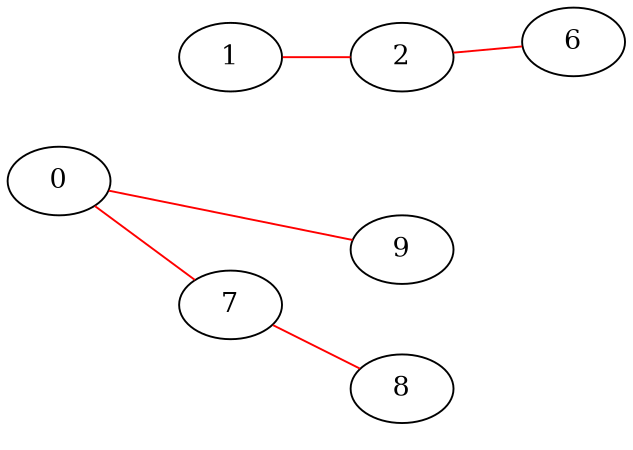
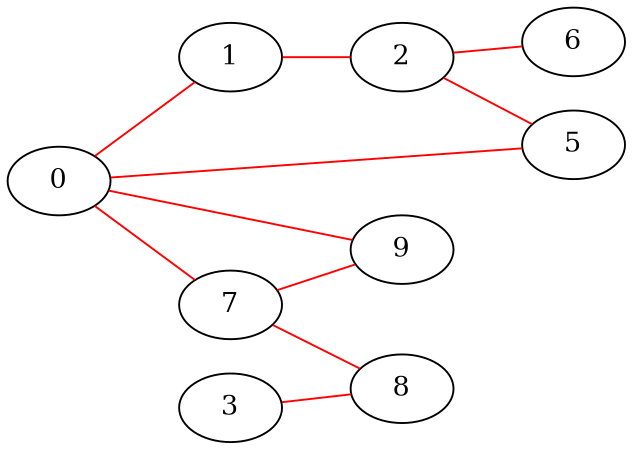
none -> (145, 119)
none -> (574, 145)
none -> (316, 277)
none -> (231, 408)
